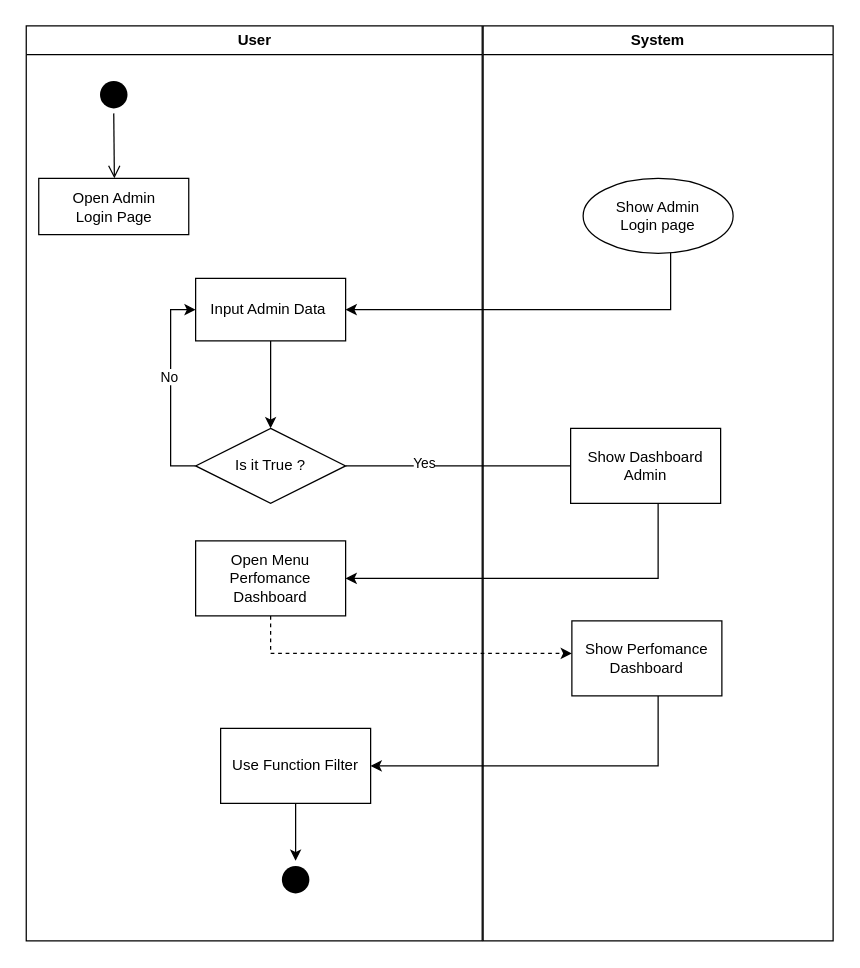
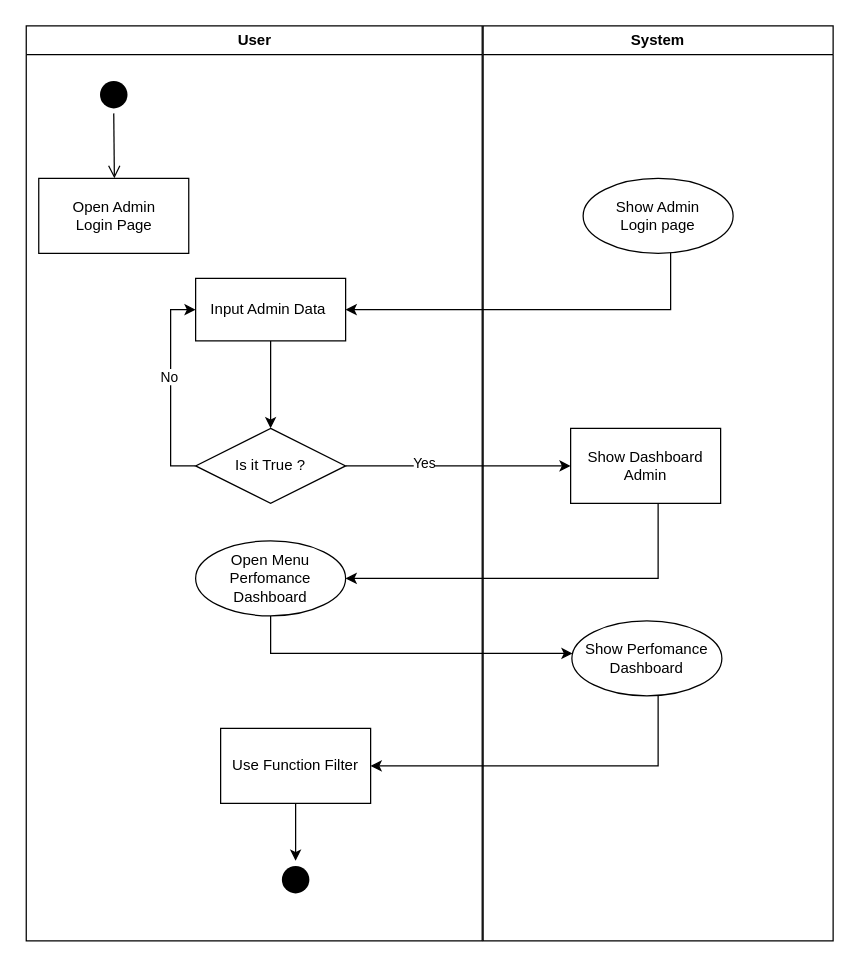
(114, 206) -> (114, 216)
(564, 466) -> (561, 466)
(271, 578) -> (271, 578)
(400, 653) -> (399, 653)
(647, 658) -> (647, 658)
